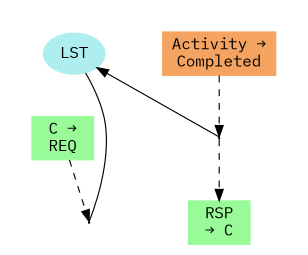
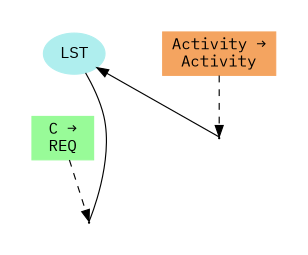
(219, 54) -> (219, 54)
(219, 223) -> none
